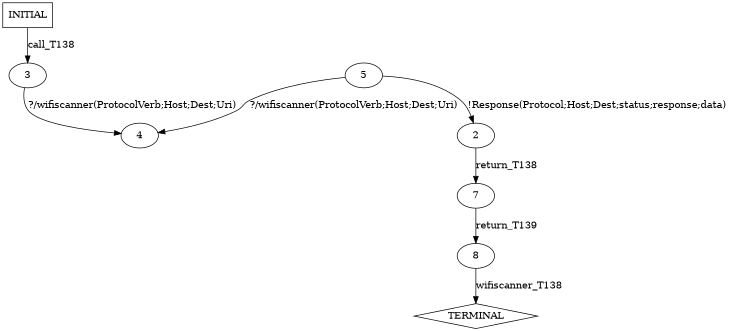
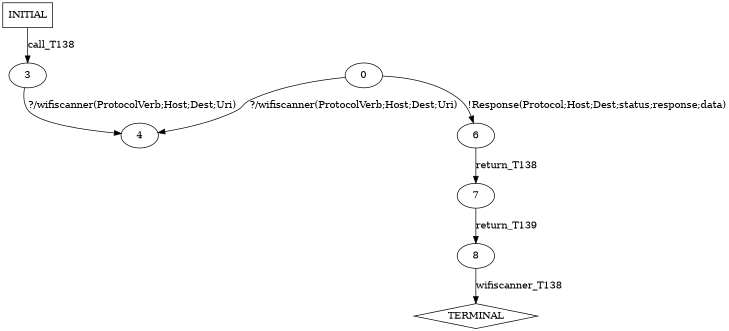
(364, 75) -> (364, 75)
(476, 136) -> (476, 136)
